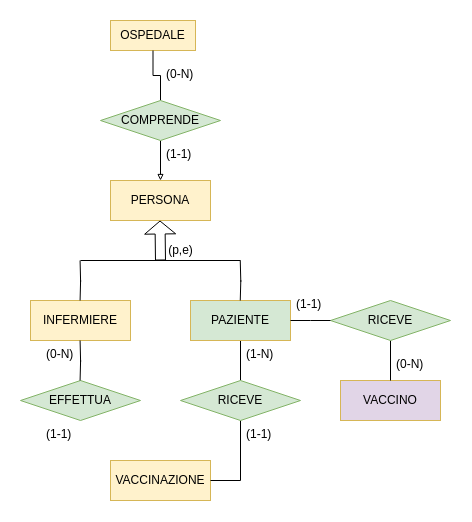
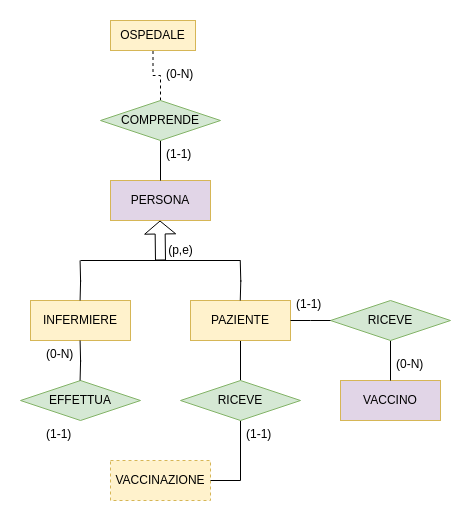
(156, 76) -> (156, 76)
(161, 173) -> (161, 175)
(161, 201) -> (161, 201)
(241, 321) -> (241, 321)
(261, 356) -> none
(161, 481) -> (161, 481)
